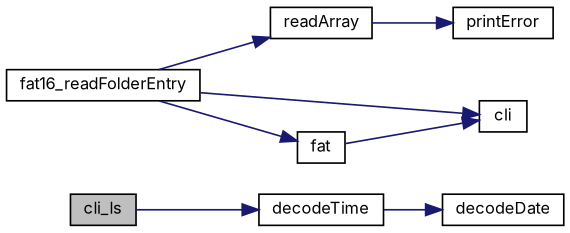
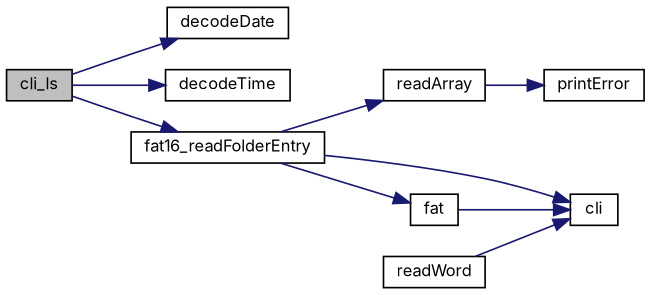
none -> (117, 112)
(405, 210) -> (117, 59)
none -> (434, 272)
